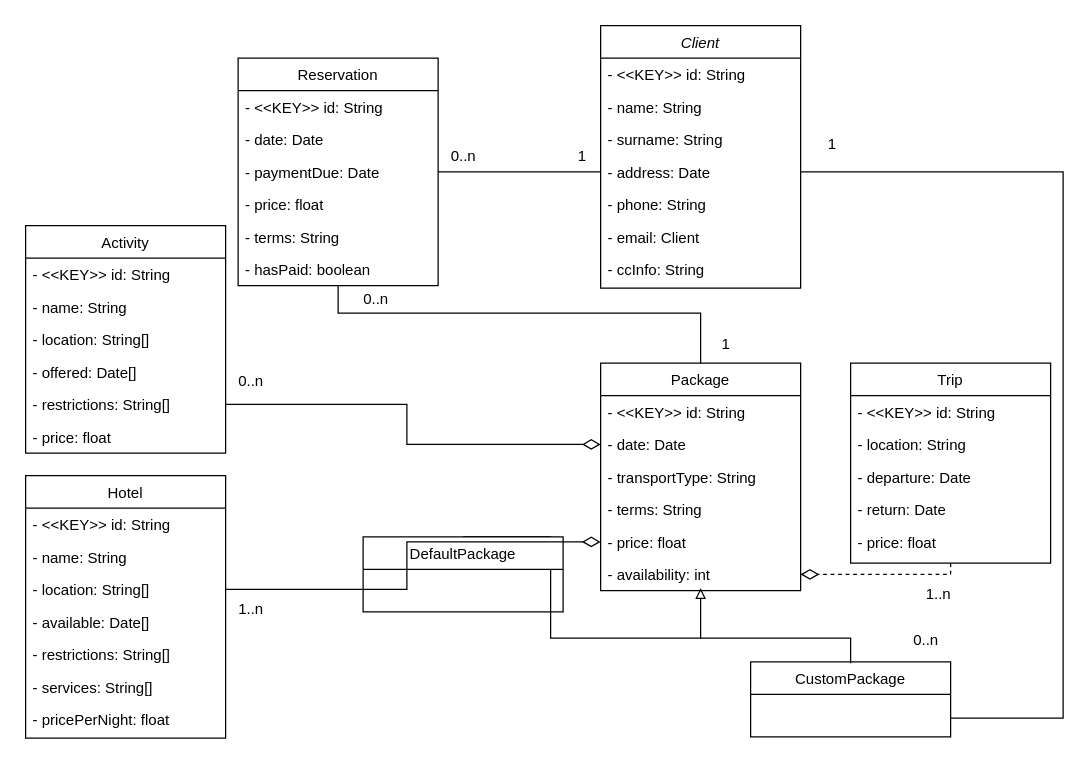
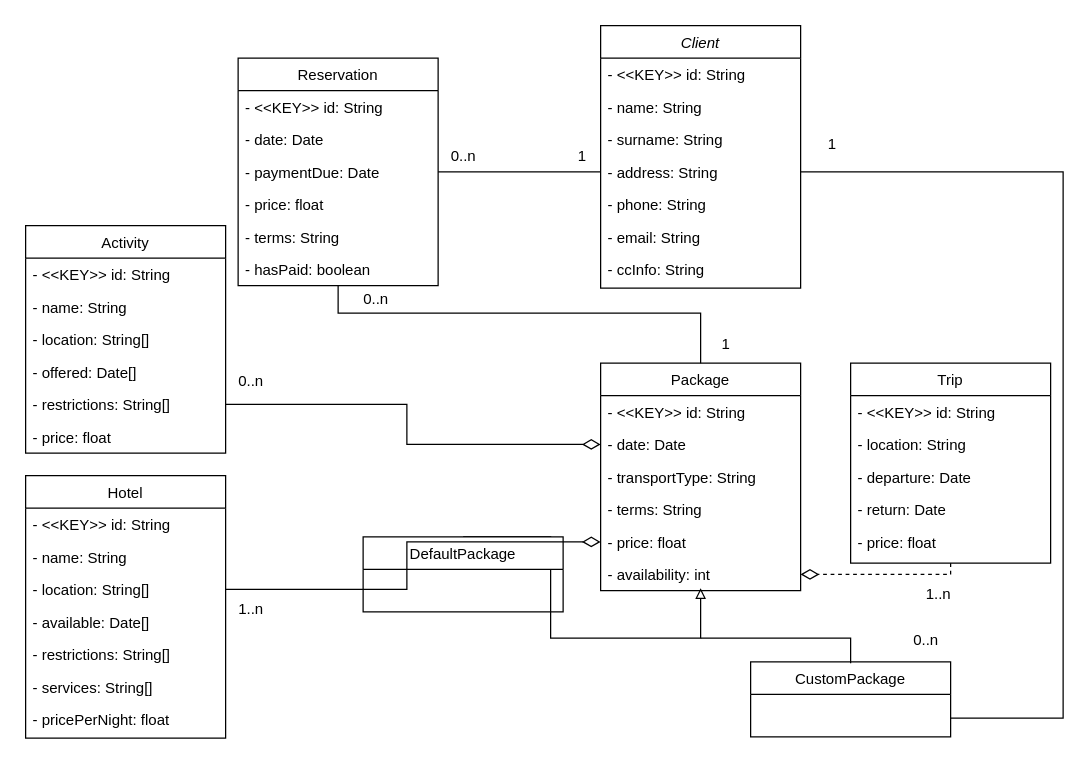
(665, 173) -> (671, 173)
(657, 238) -> (659, 238)
